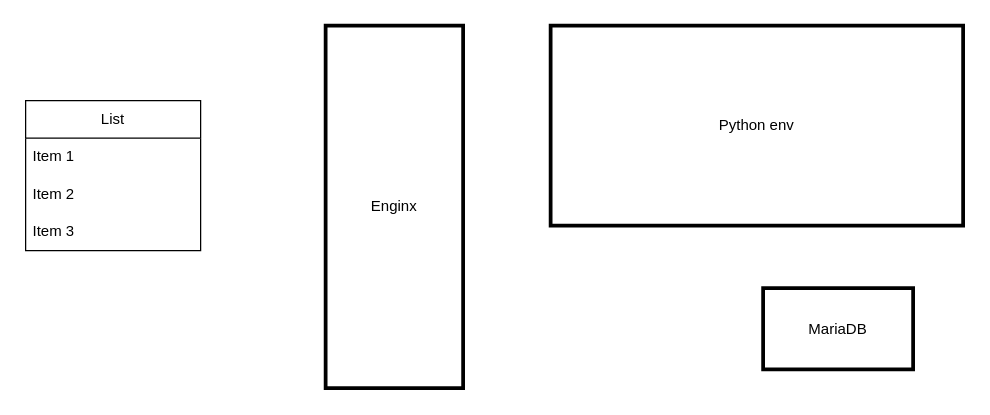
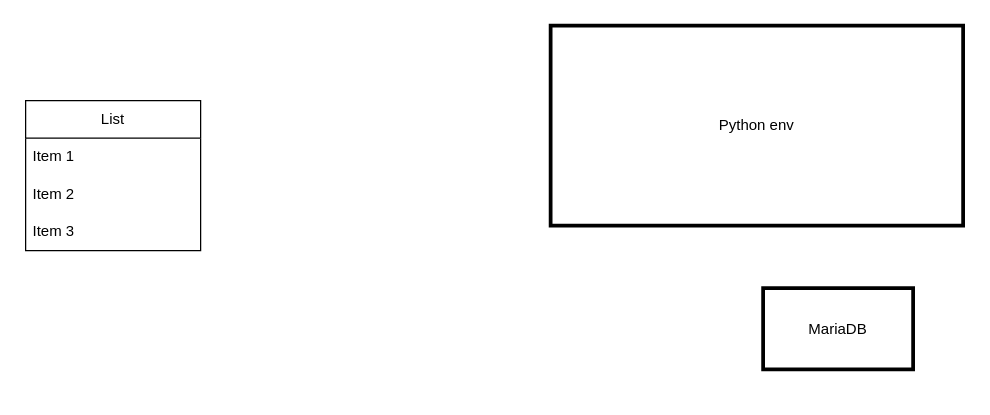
(394, 207) -> none
